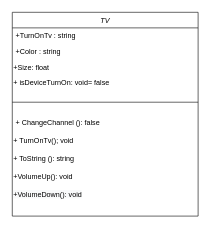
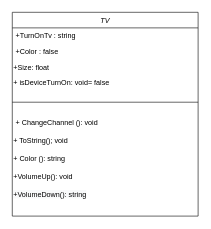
(41, 52) -> (39, 52)
(60, 122) -> (58, 122)
(46, 141) -> (45, 141)
(50, 159) -> (44, 159)
(48, 195) -> (52, 195)
